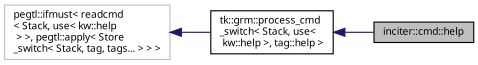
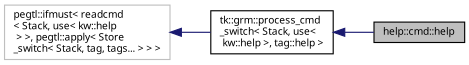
(424, 32) -> (419, 32)
